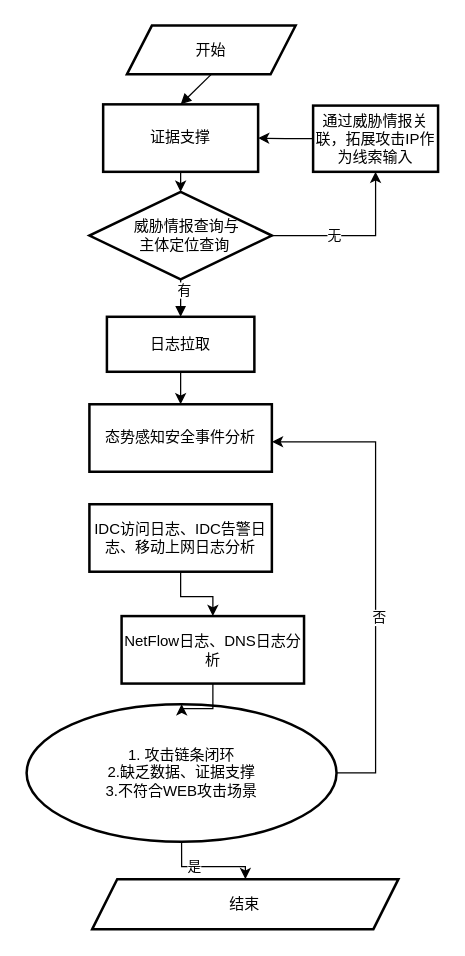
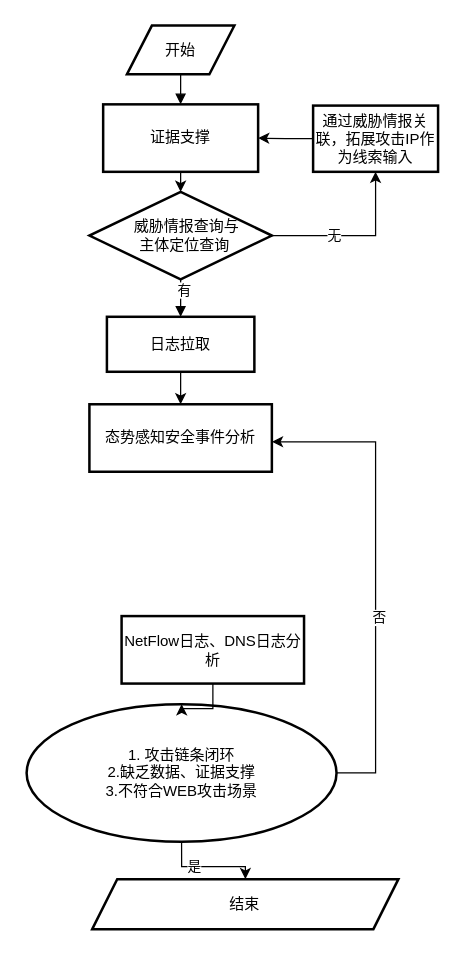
(211, 50) -> (181, 50)
(181, 538) -> none
(190, 597) -> none
